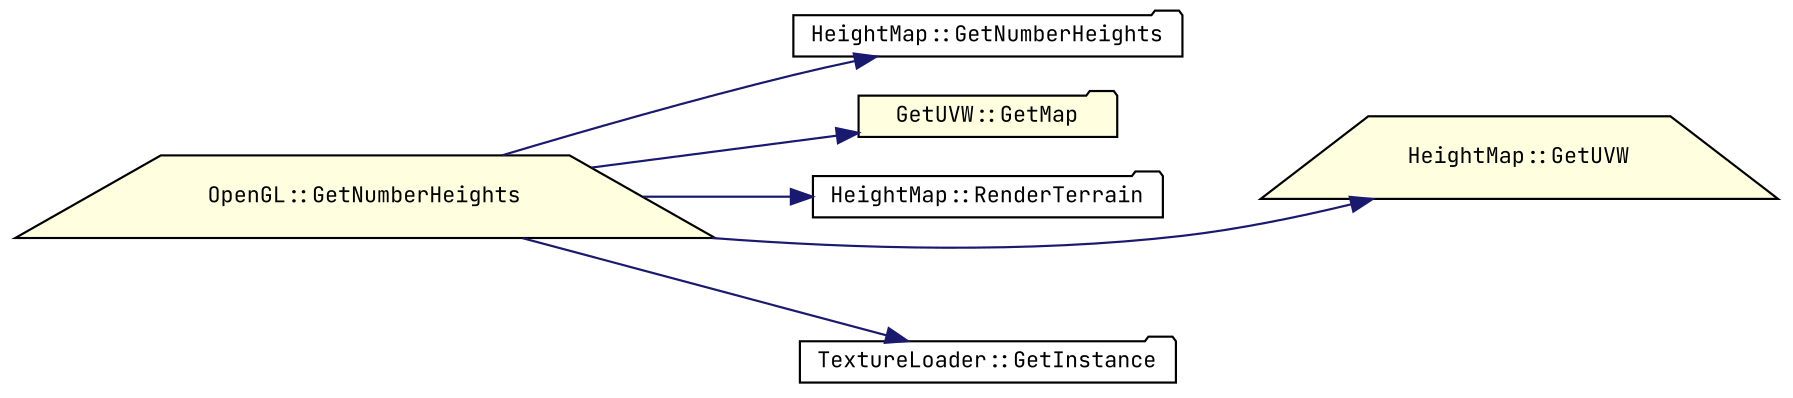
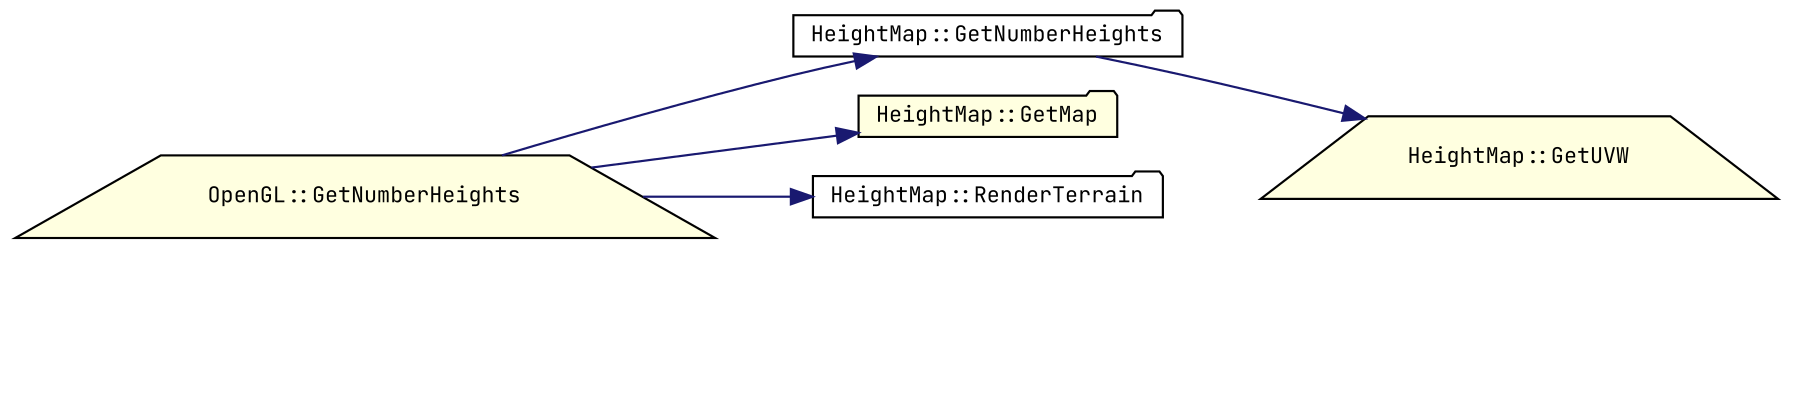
(988, 116) -> (988, 116)
(1033, 246) -> (1220, 84)
(988, 362) -> none
